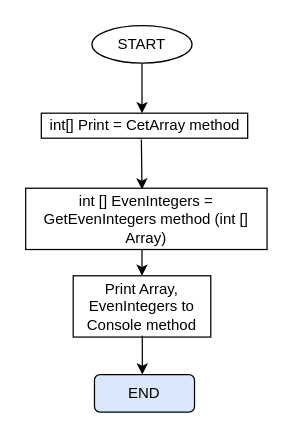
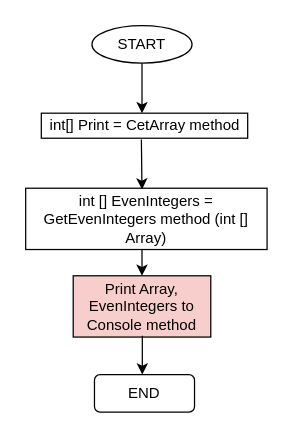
(142, 306) -> (142, 306)
(144, 393) -> (144, 393)
